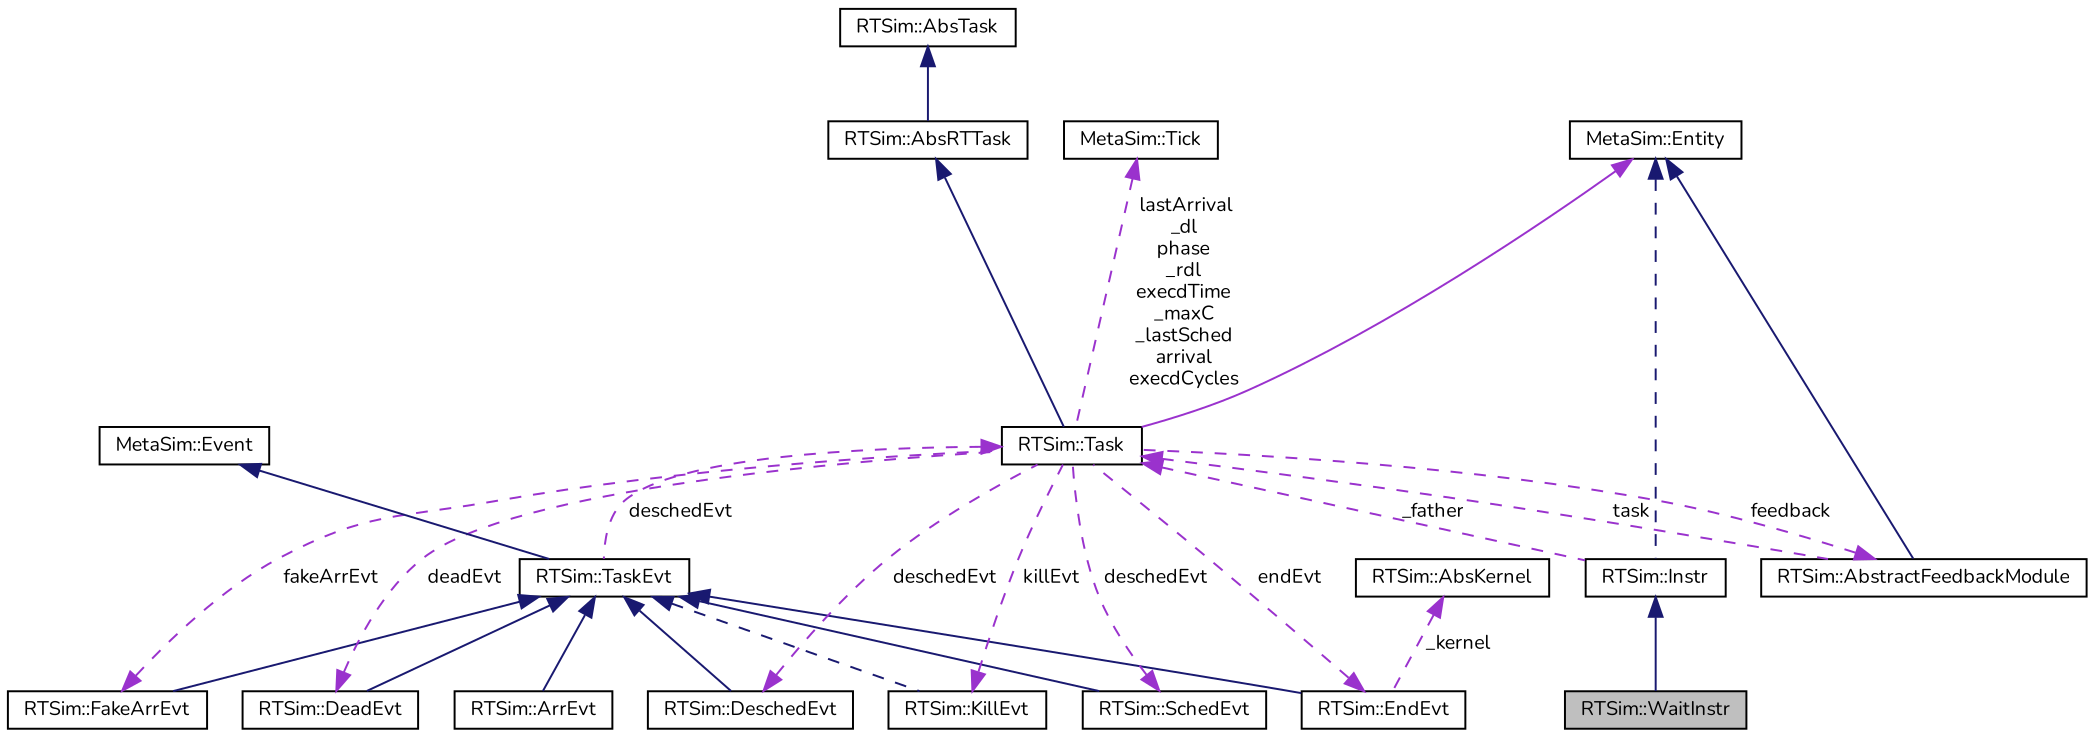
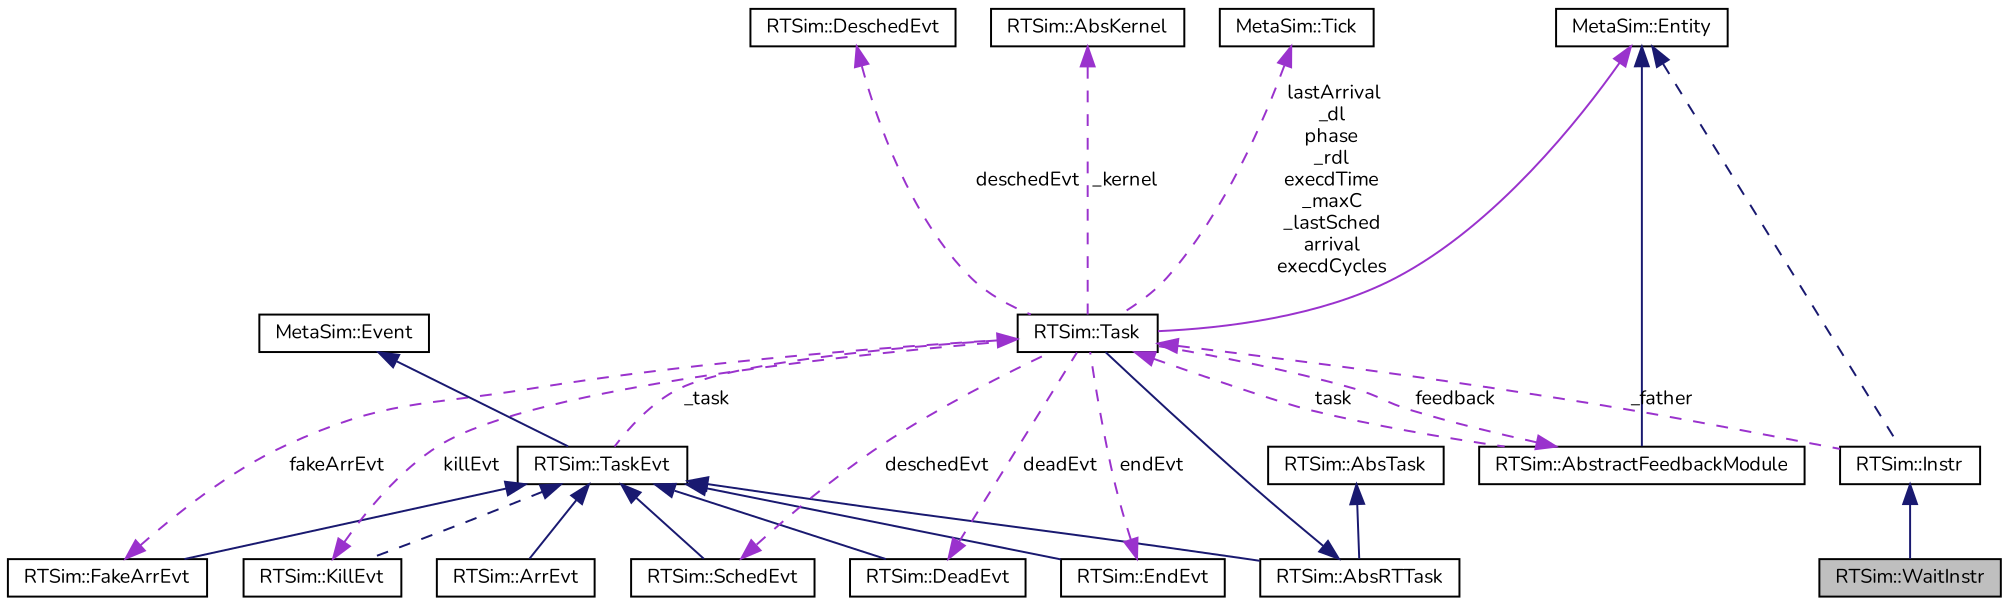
(678, 512) -> (705, 399)
(685, 651) -> (997, 525)
(1413, 653) -> (1088, 191)
